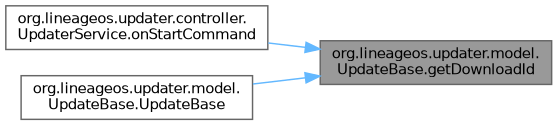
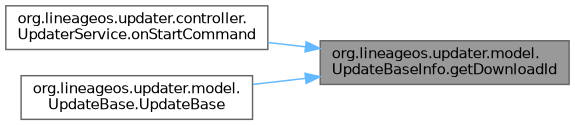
(436, 63) -> (445, 63)
